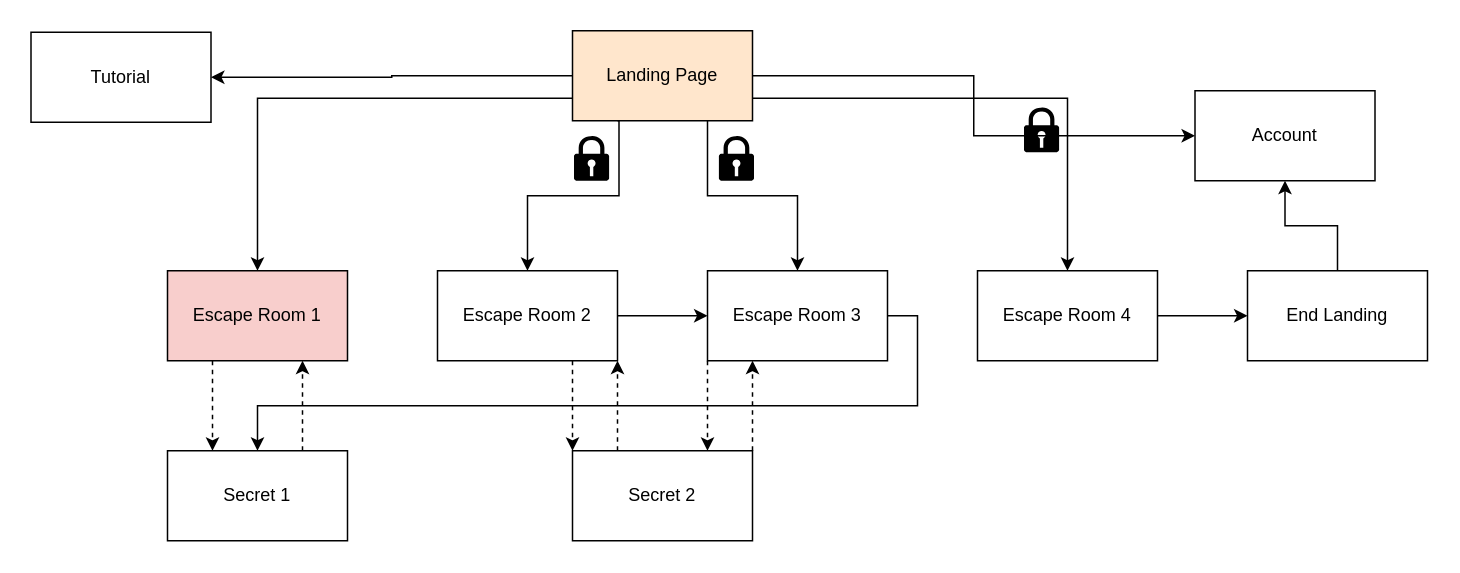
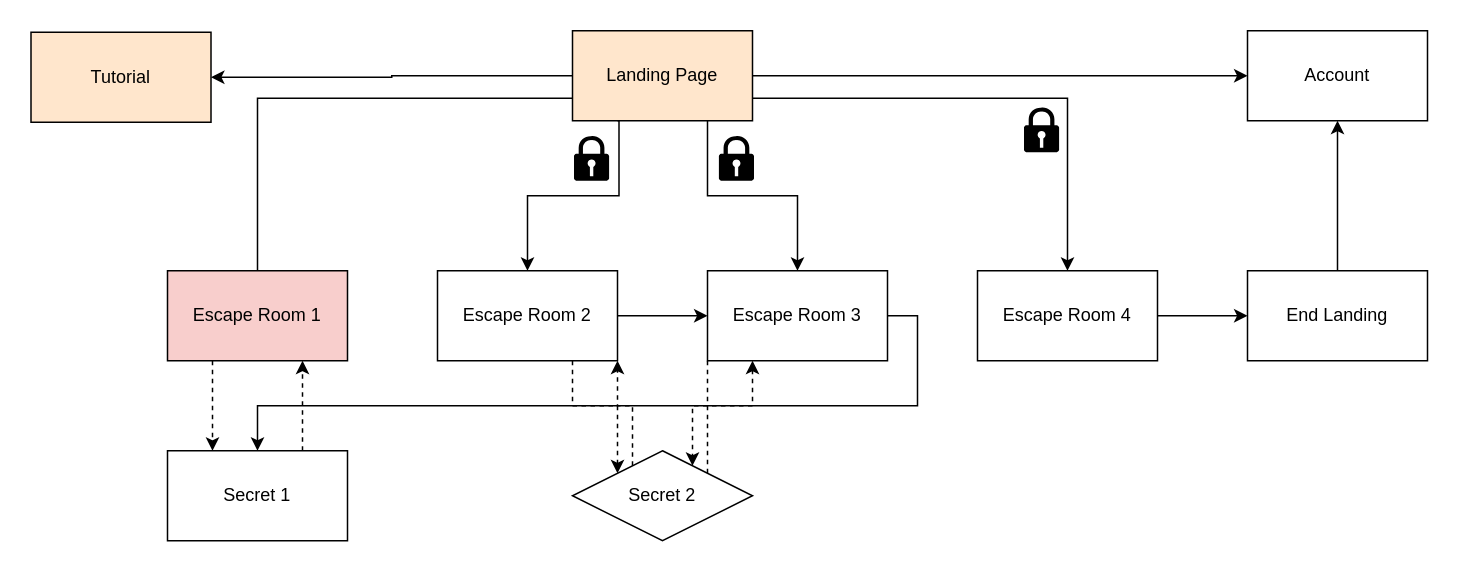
(121, 77) -> (121, 77)
(1285, 136) -> (1337, 76)
(257, 259) -> (257, 263)
(662, 496) -> (662, 496)
